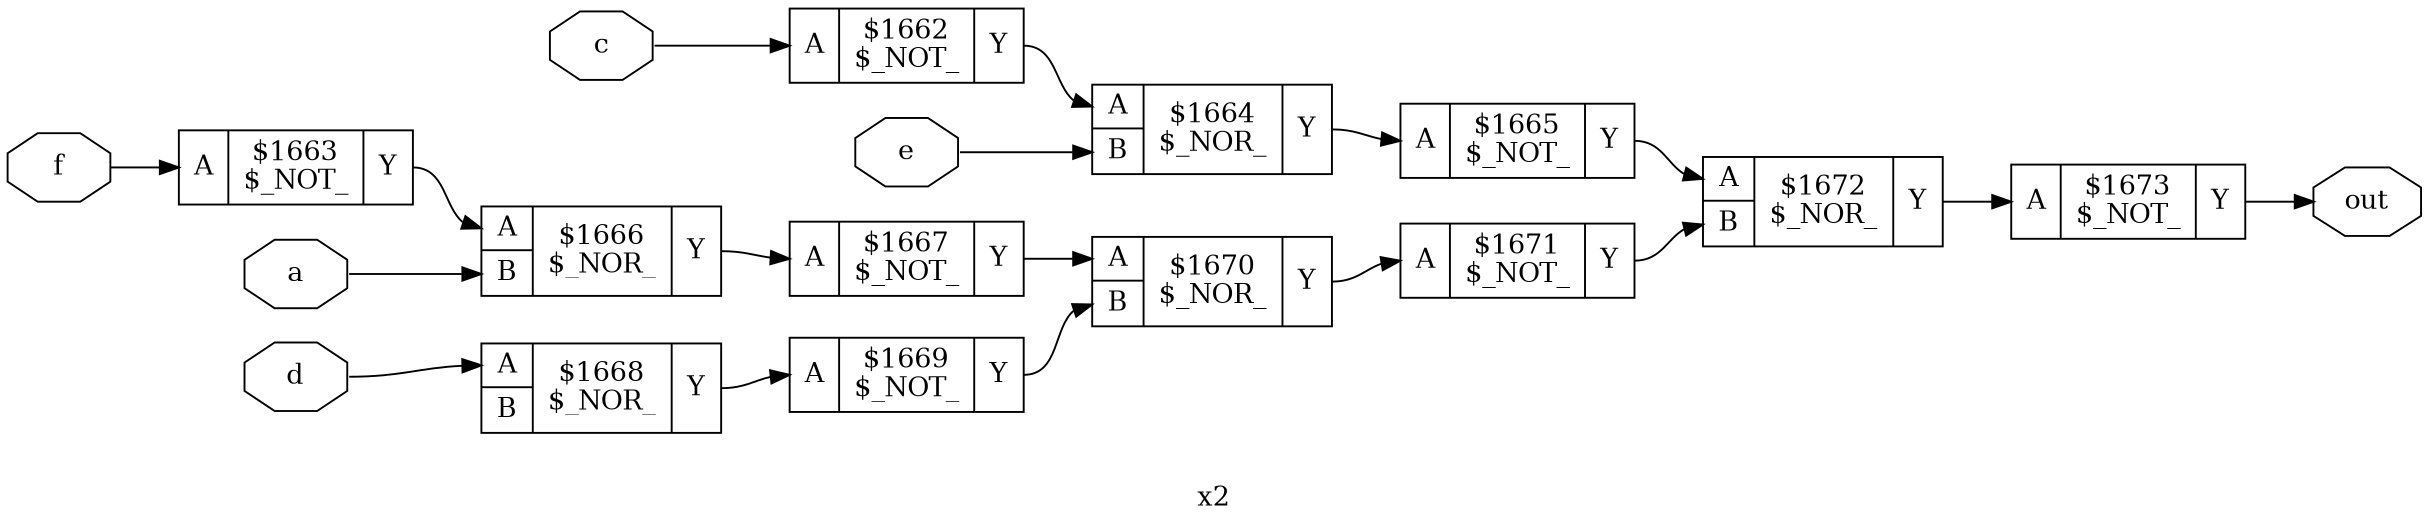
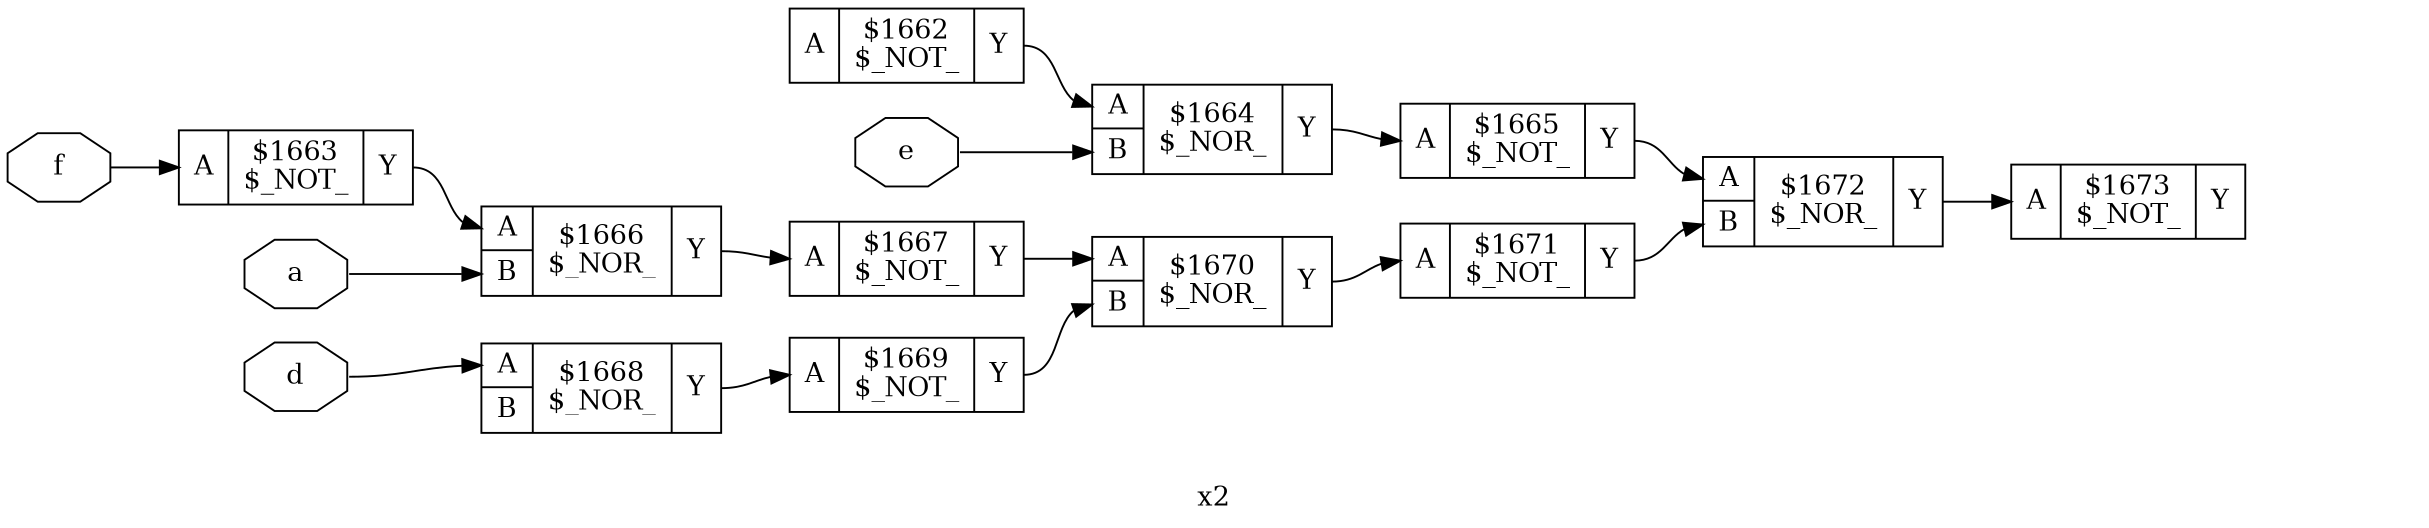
(601, 46) -> none
(2367, 202) -> none
